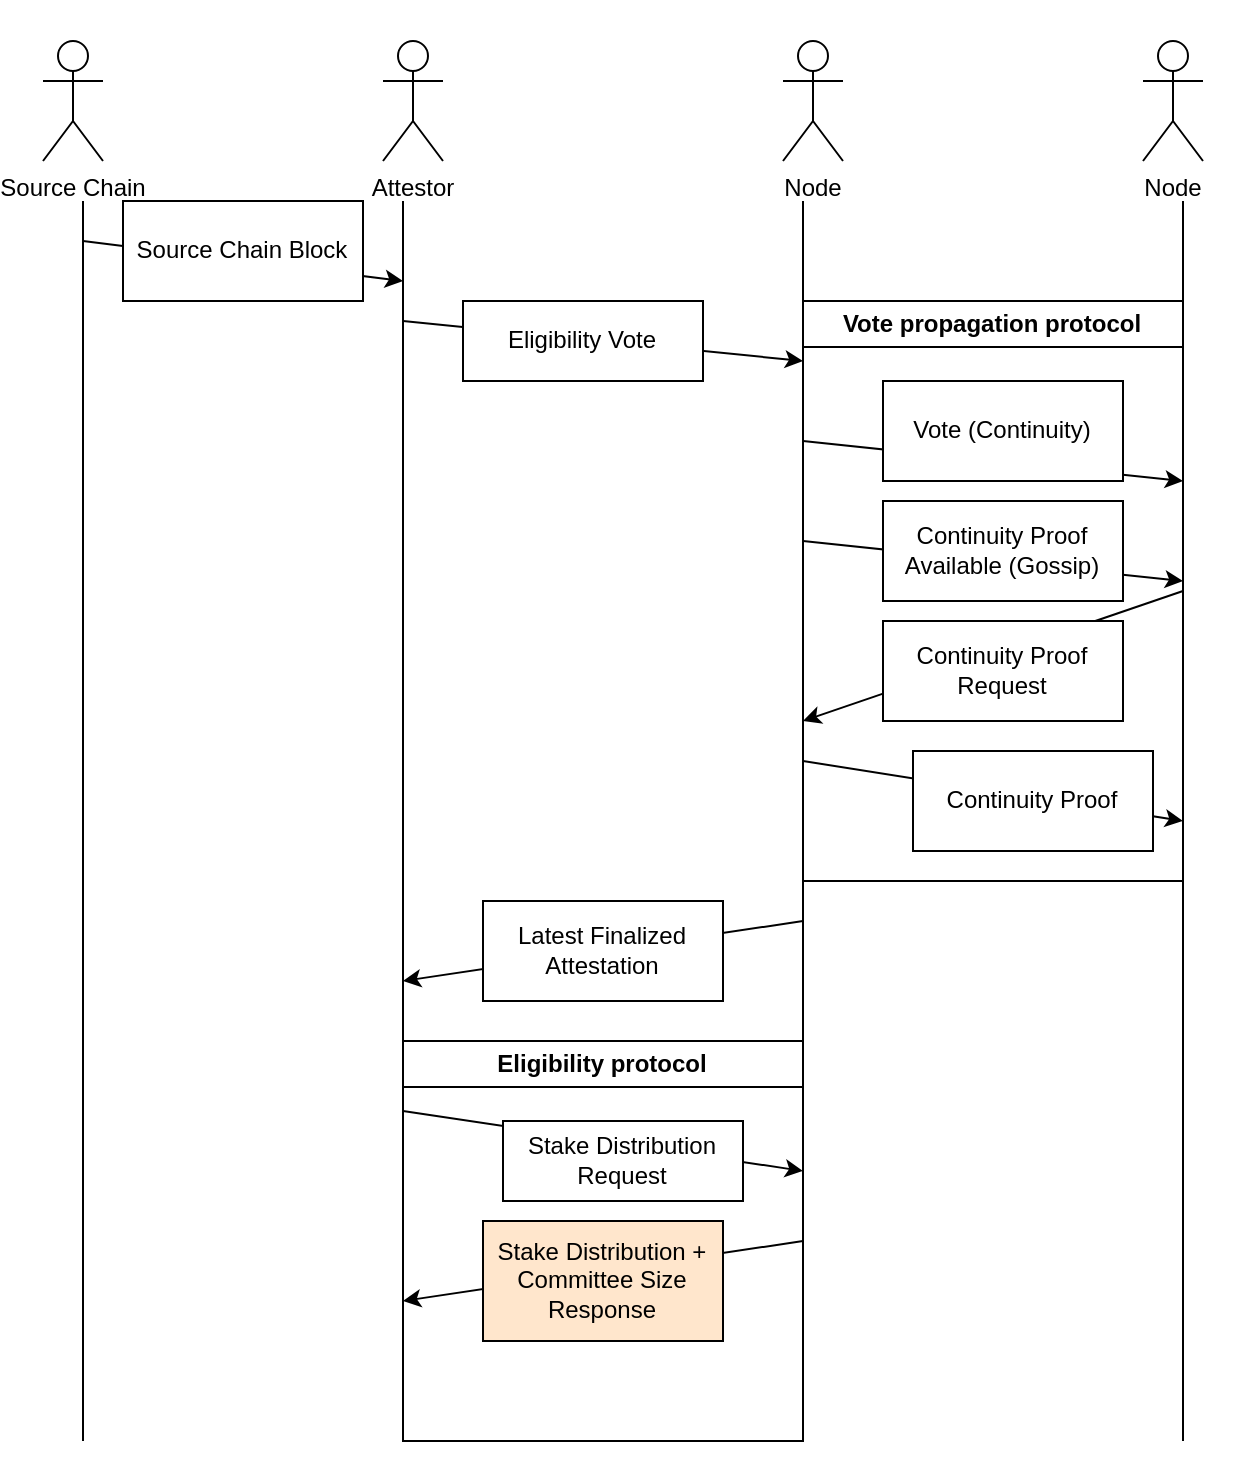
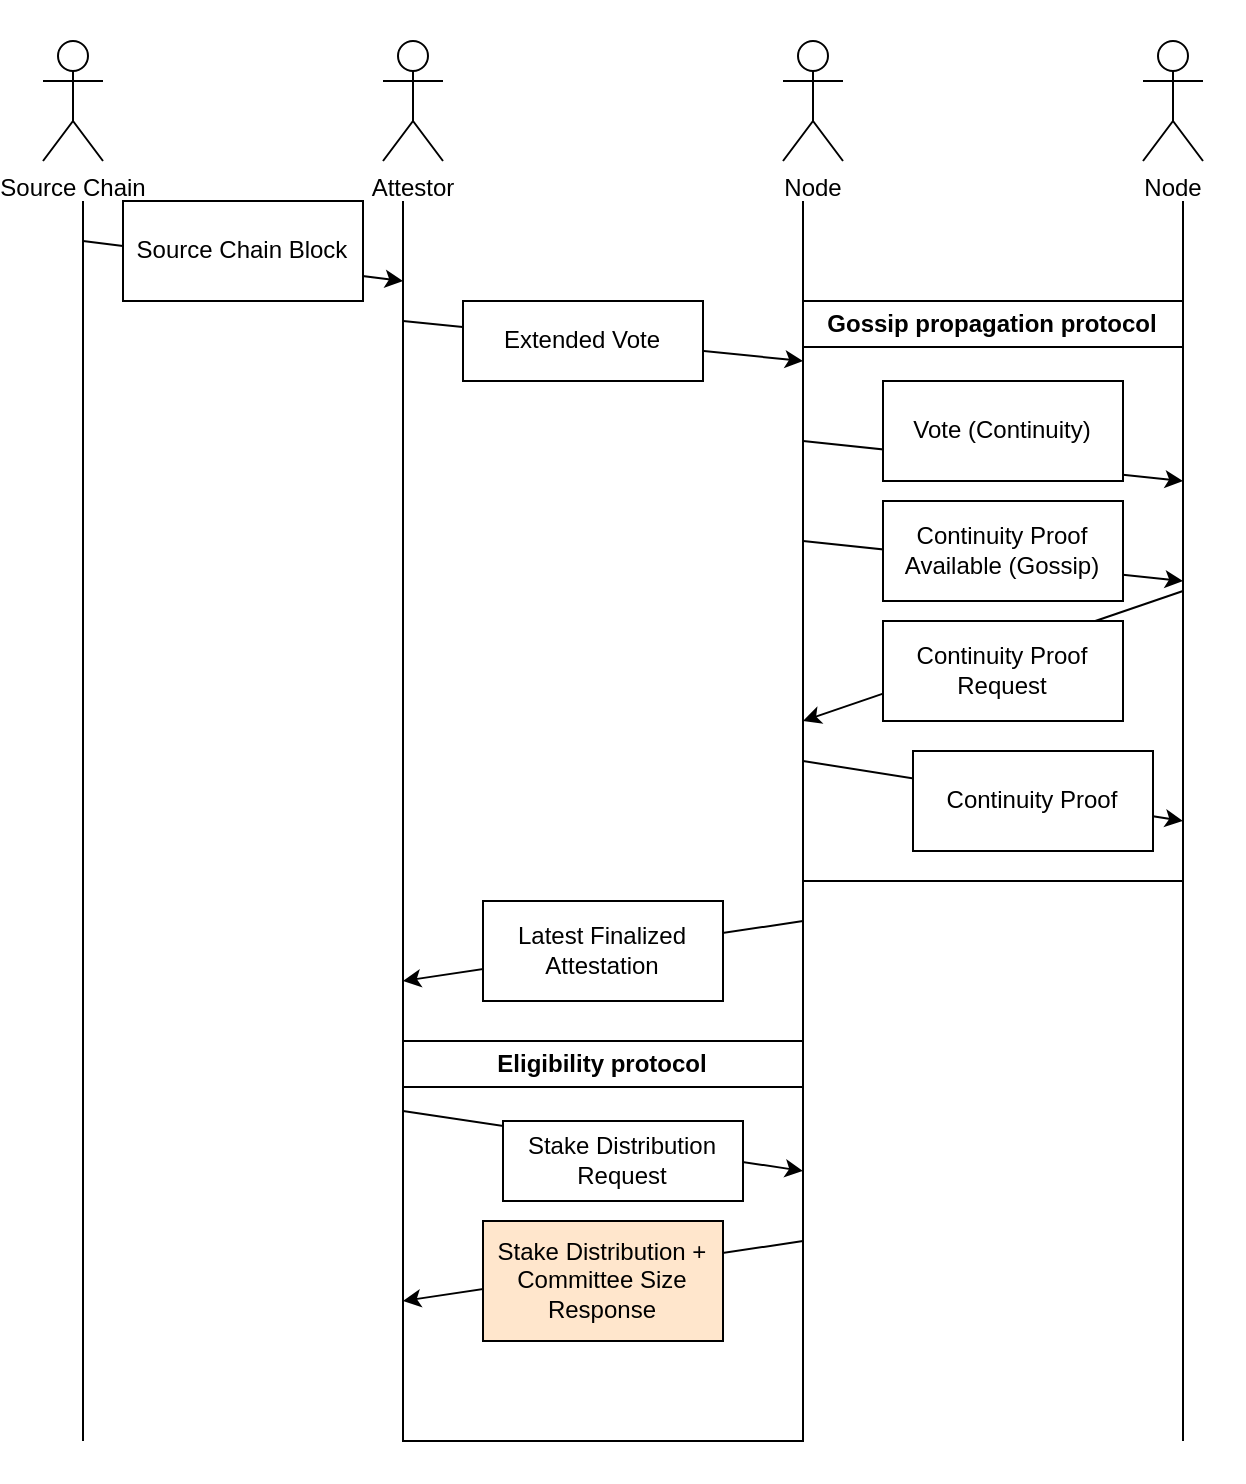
(993, 325) -> (993, 325)
(583, 341) -> (583, 341)
